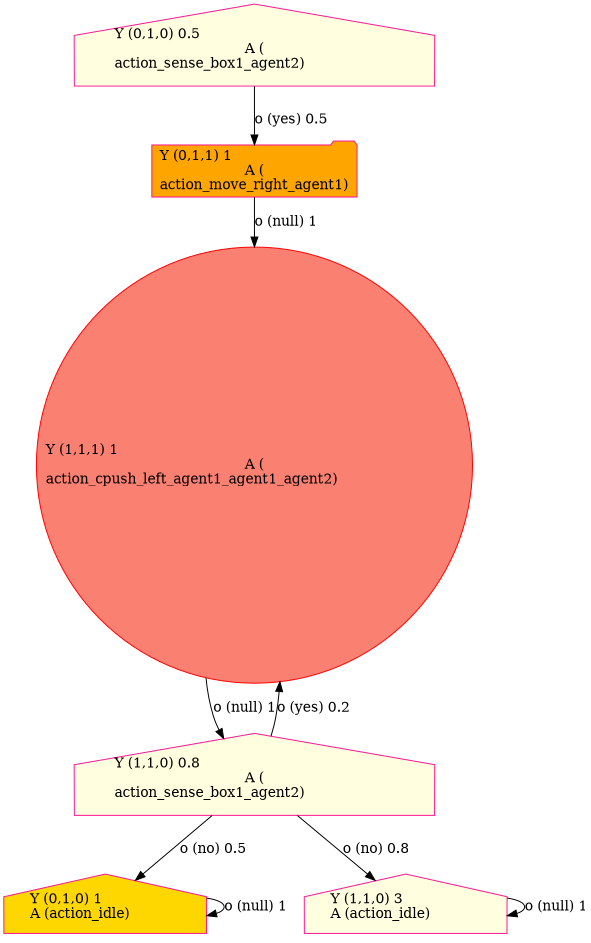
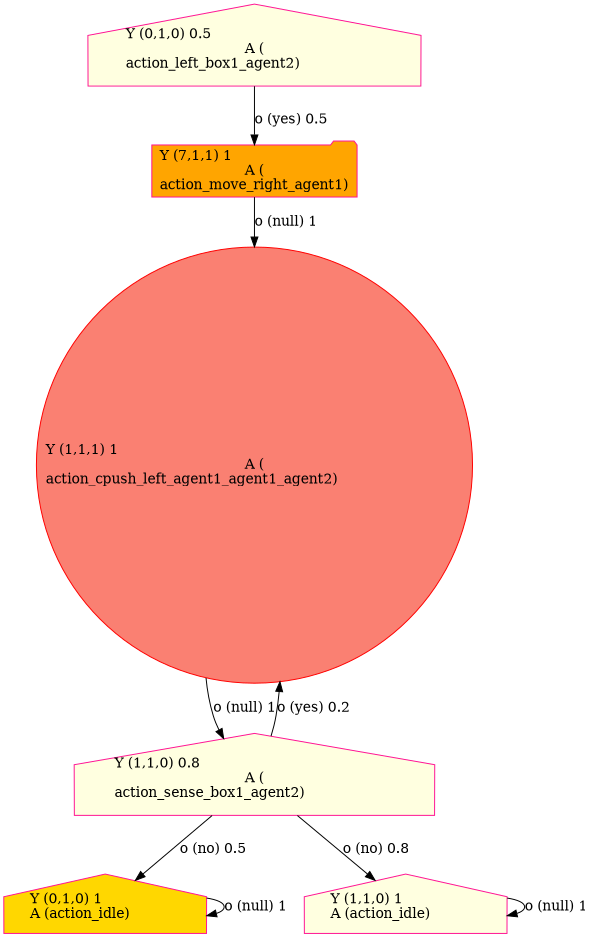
(254, 49) -> (254, 49)
(254, 171) -> (254, 171)
(406, 907) -> (406, 907)
